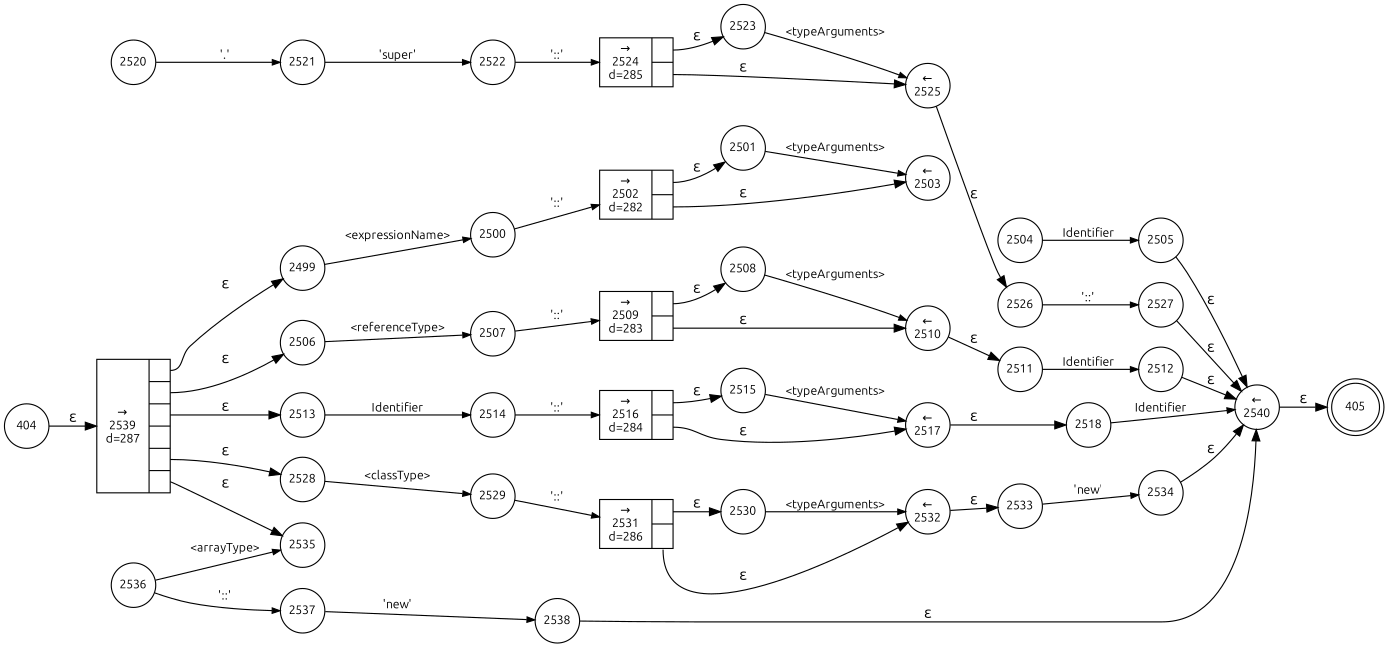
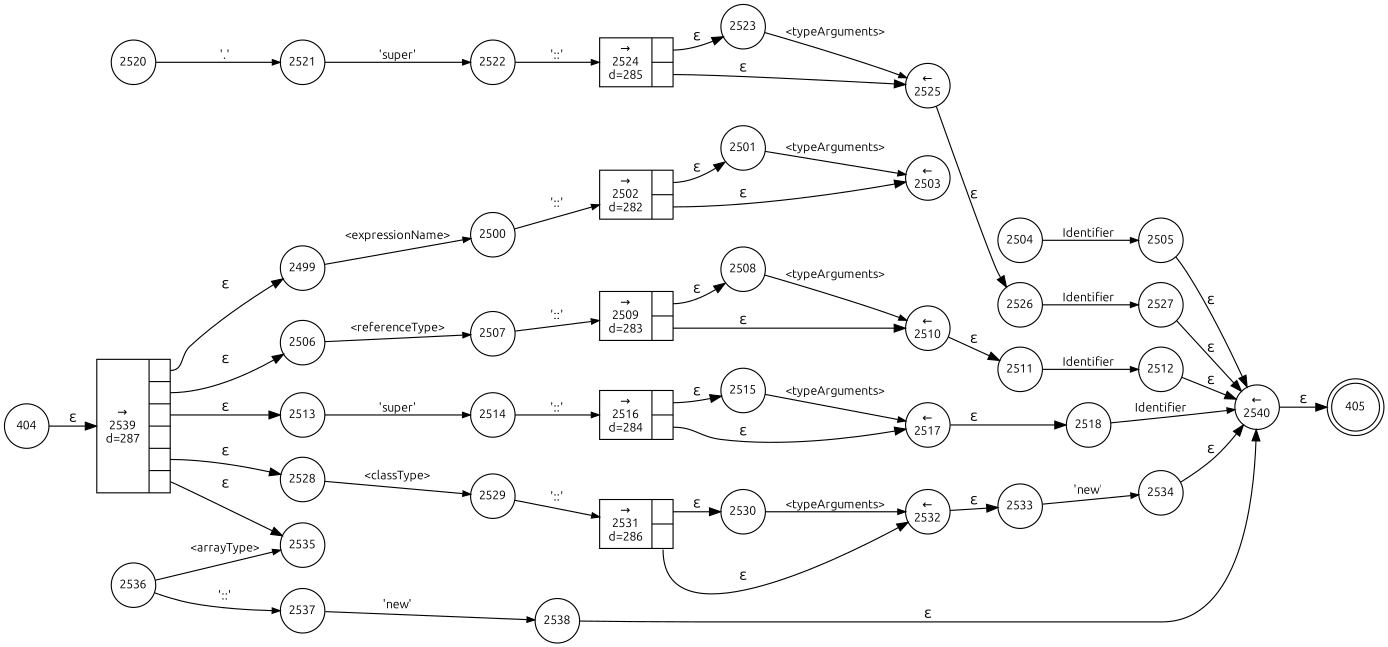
(1089, 298) -> (1089, 298)
(398, 408) -> (398, 408)
